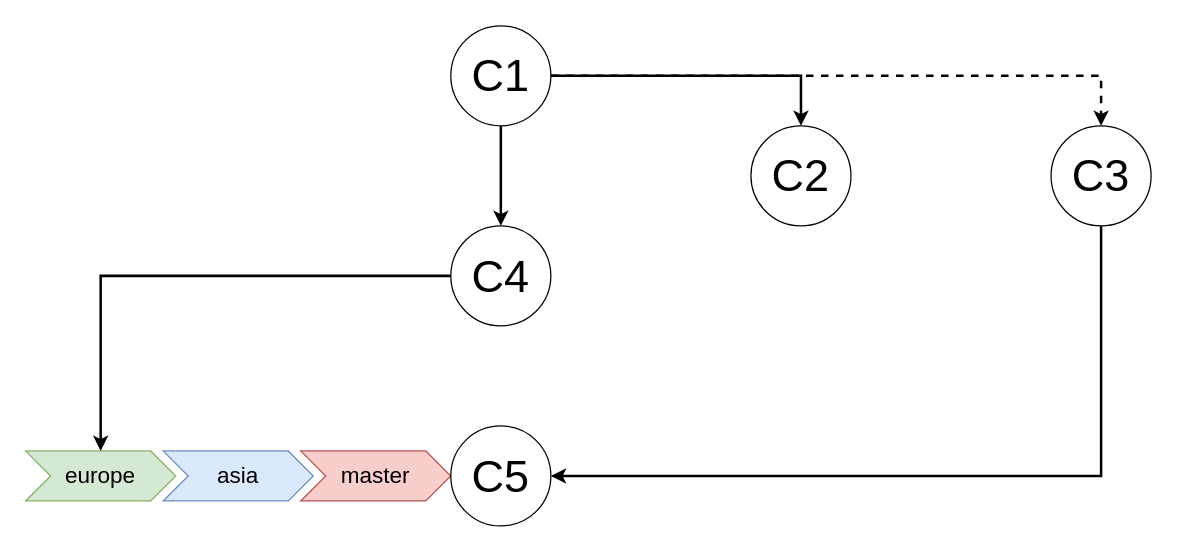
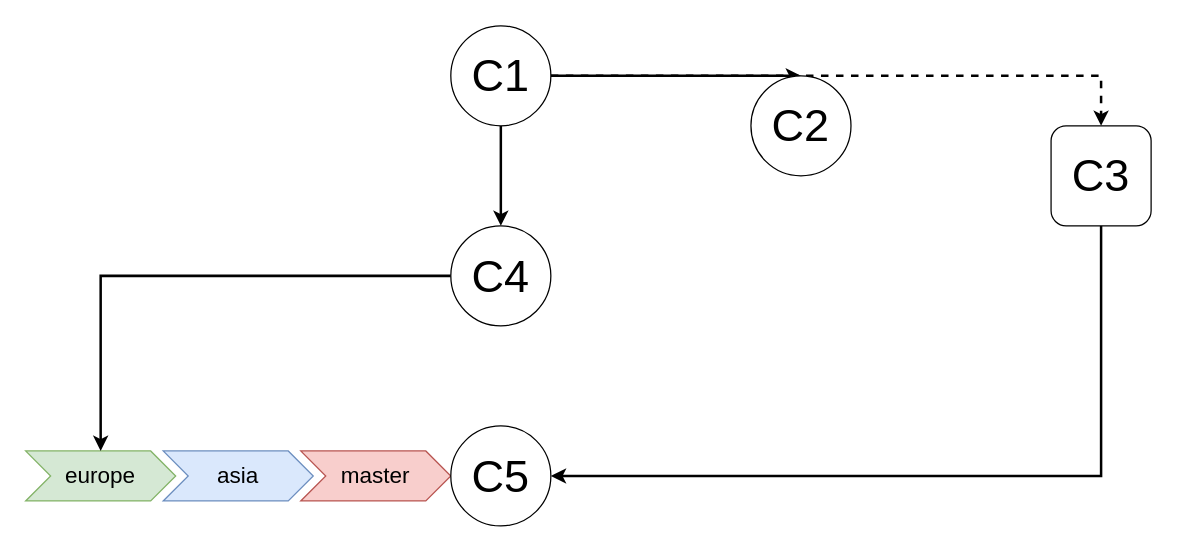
(801, 176) -> (801, 126)
(1101, 176) -> (1101, 176)
